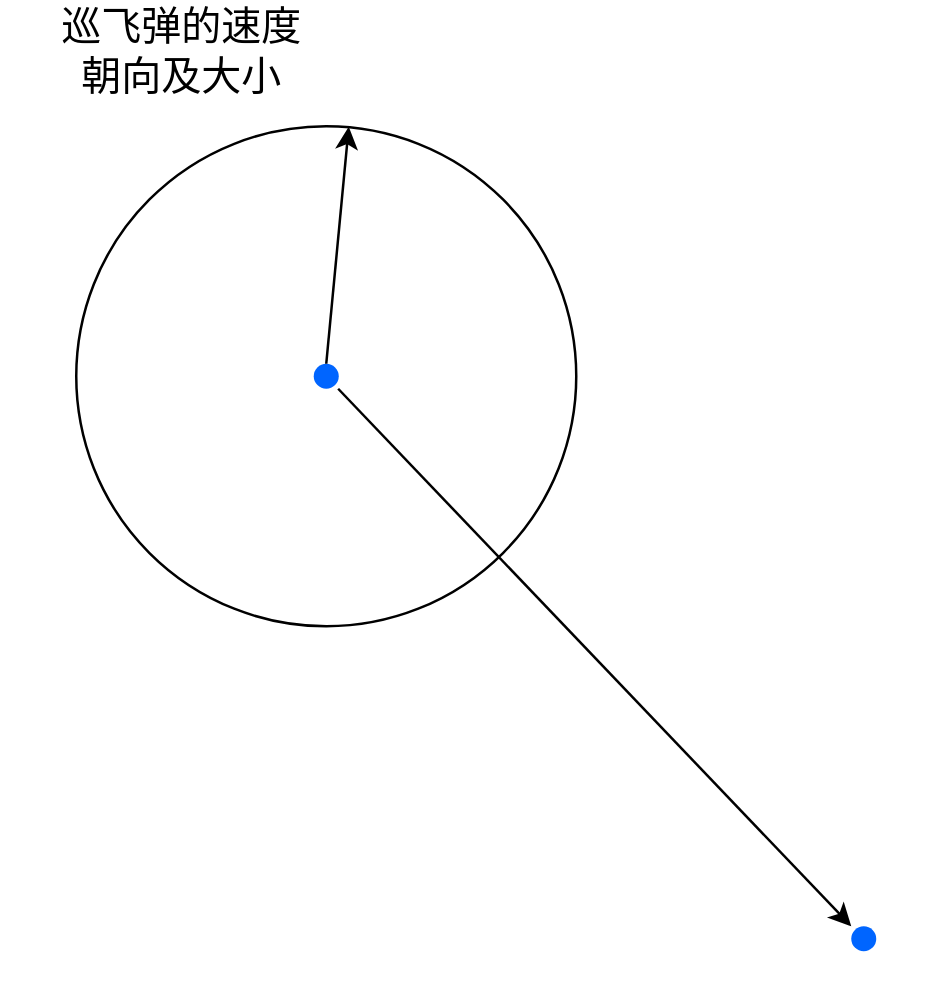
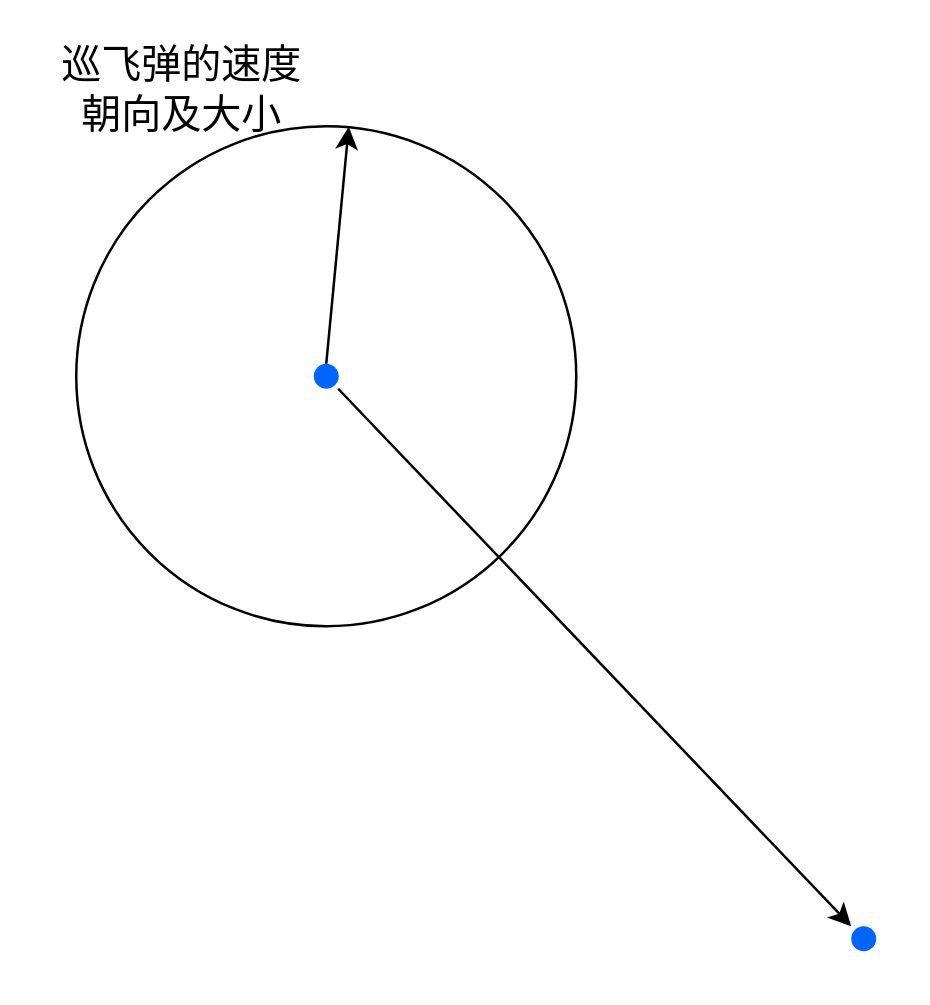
(183, 51) -> (183, 89)
